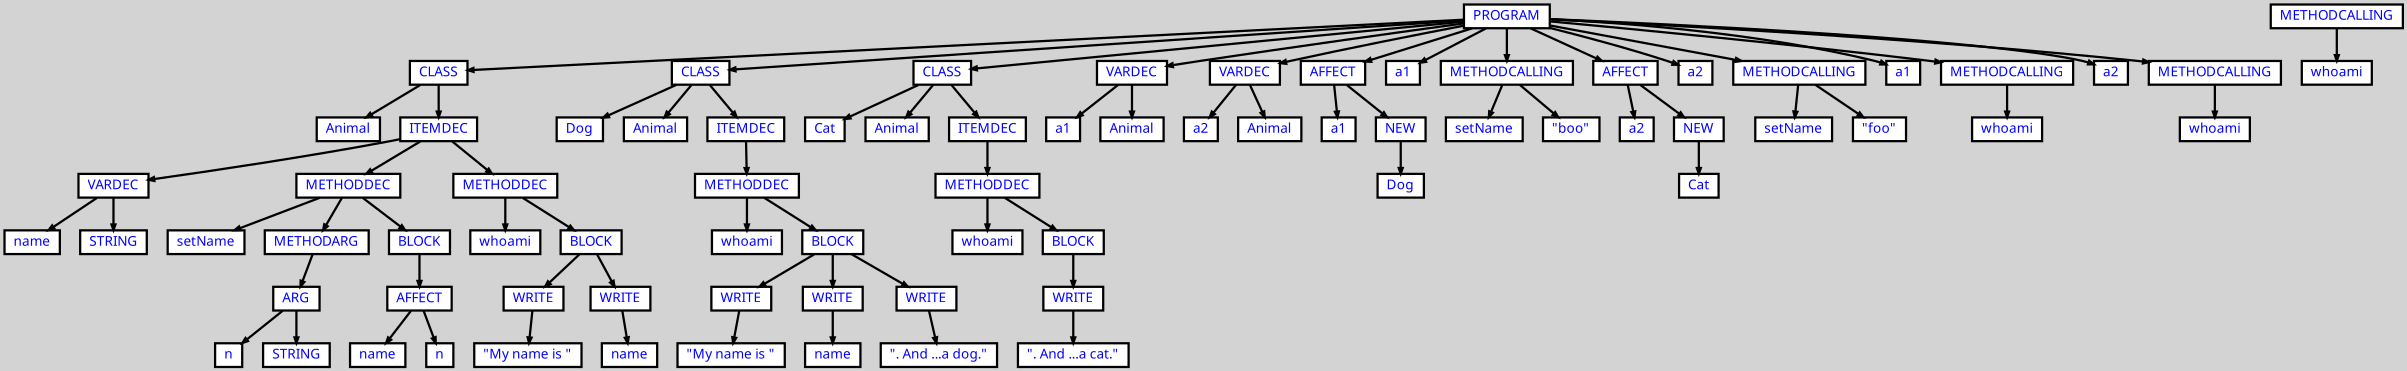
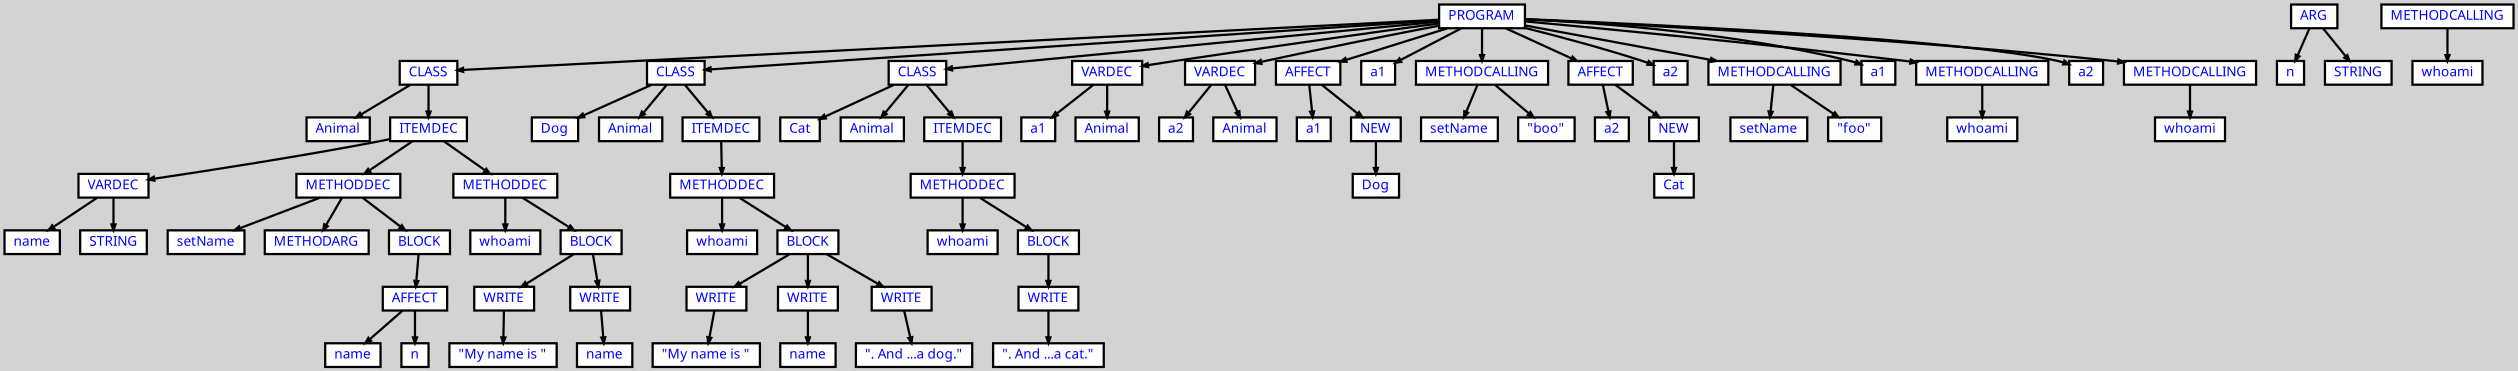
(308, 268) -> none
